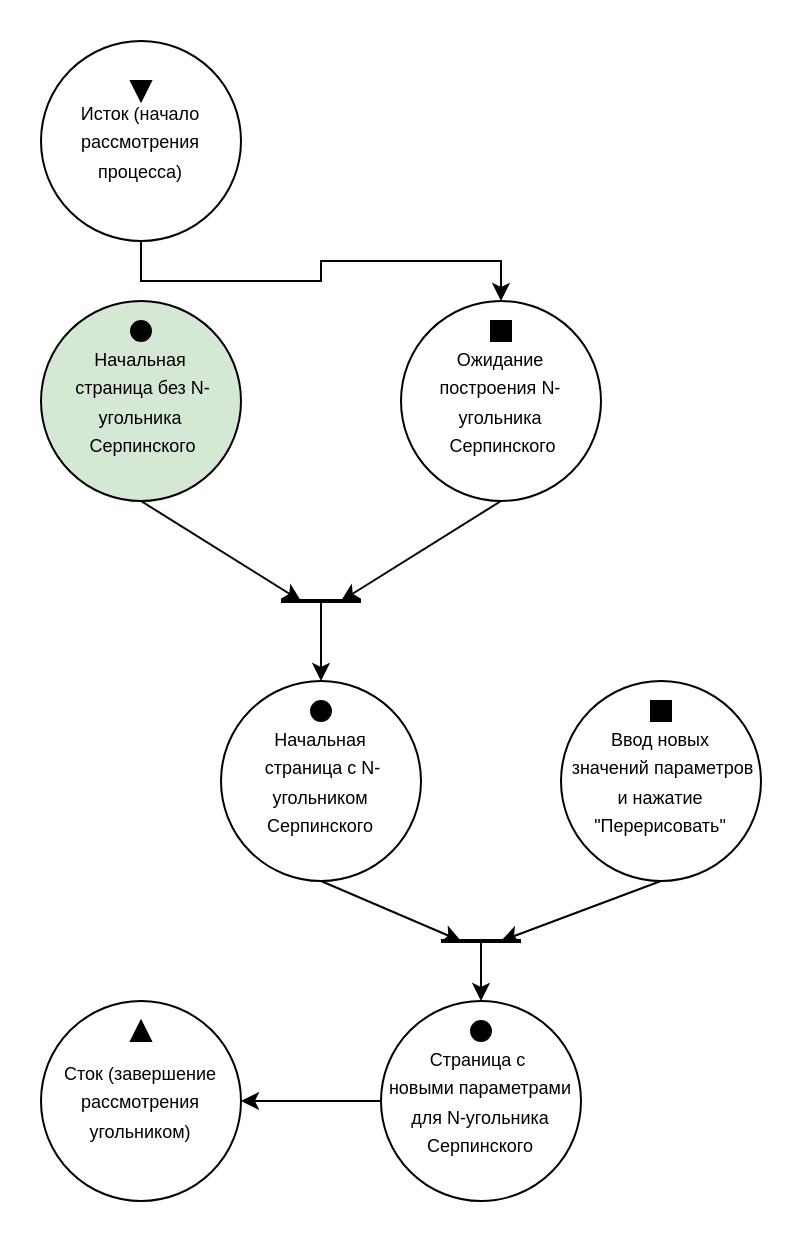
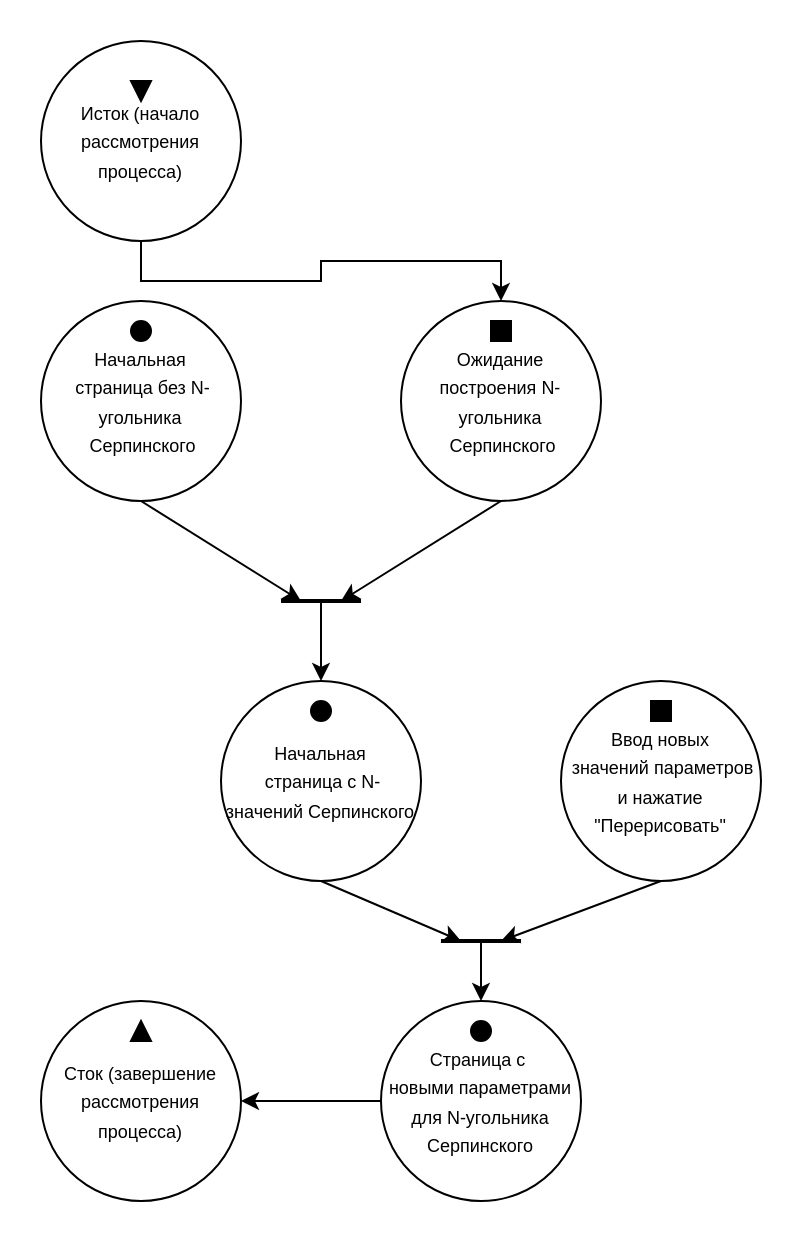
(141, 401) -> (141, 401)
(321, 781) -> (321, 781)
(141, 1101) -> (141, 1101)
